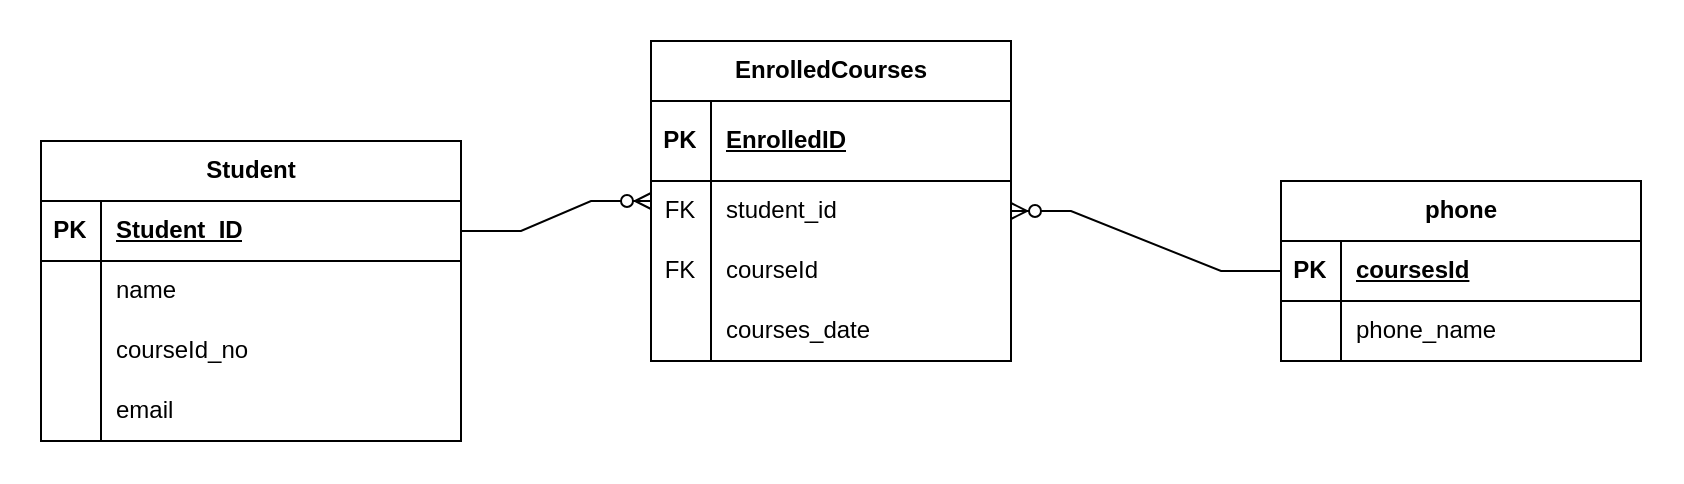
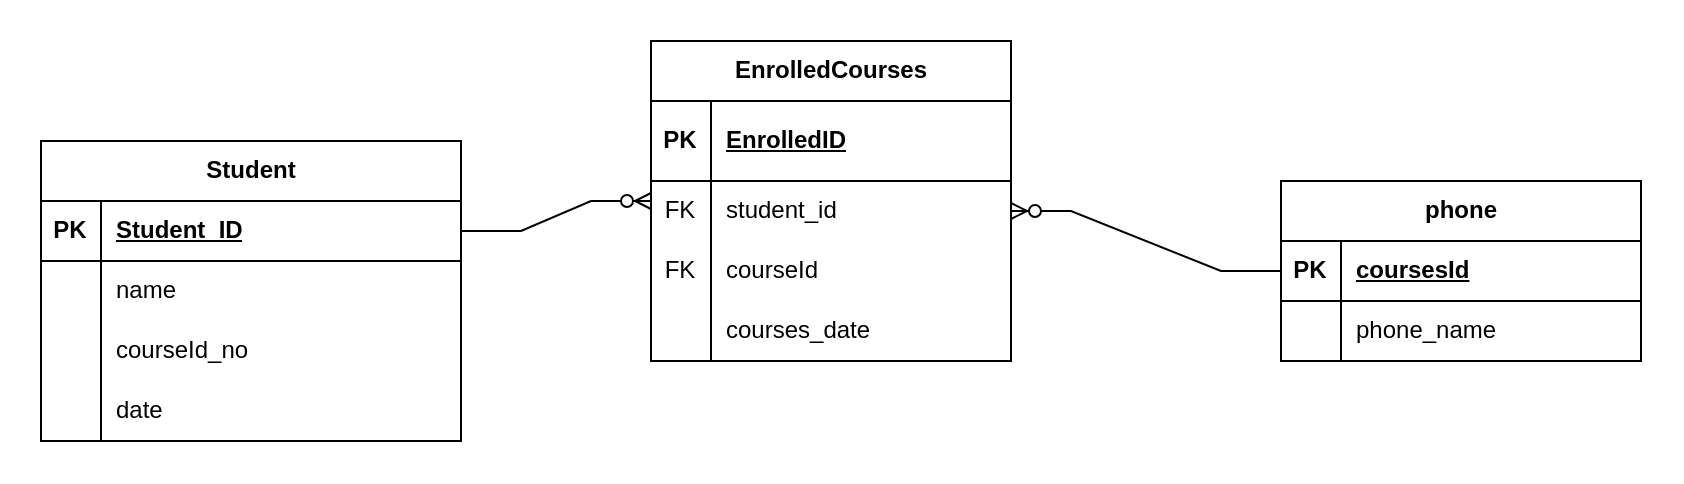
(144, 411) -> (144, 411)
